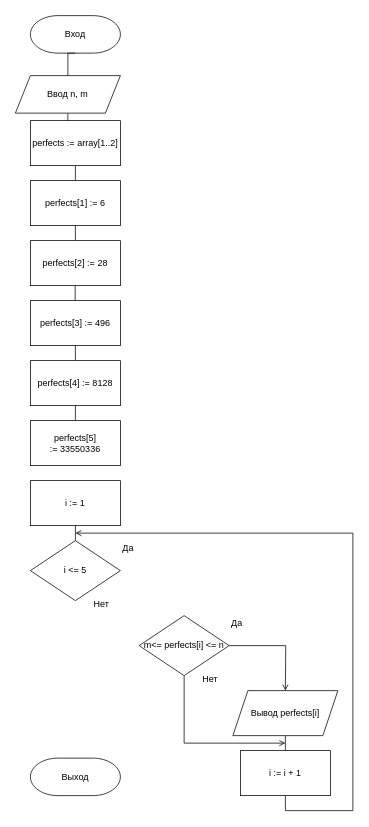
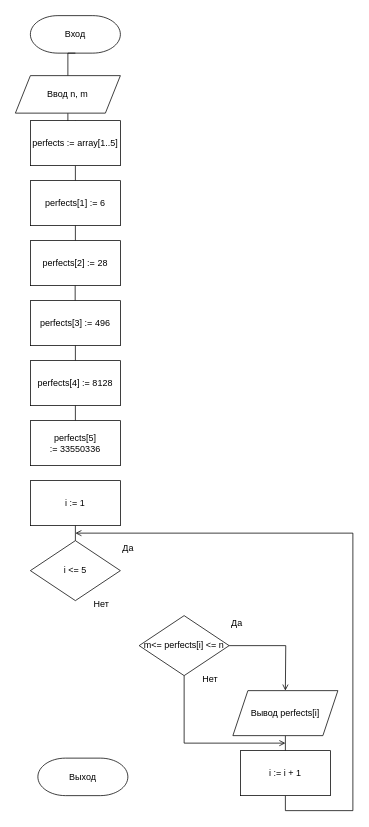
(75, 143) -> (75, 143)
(75, 777) -> (83, 777)
